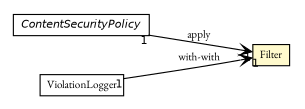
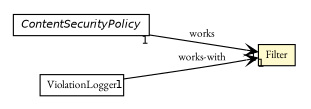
(199, 35) -> (202, 34)
(199, 57) -> (202, 57)
